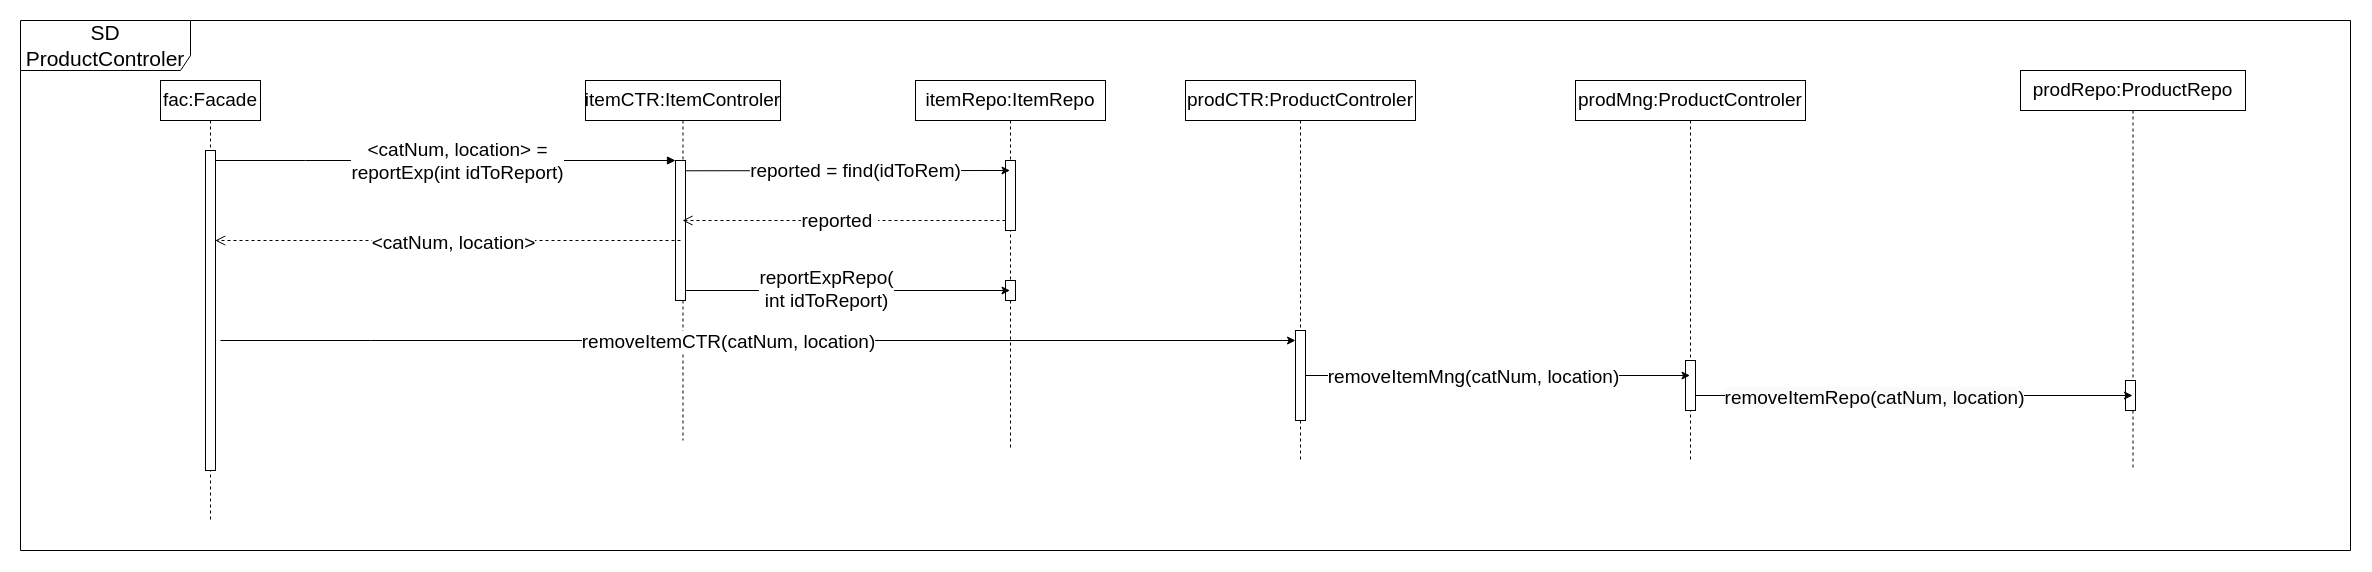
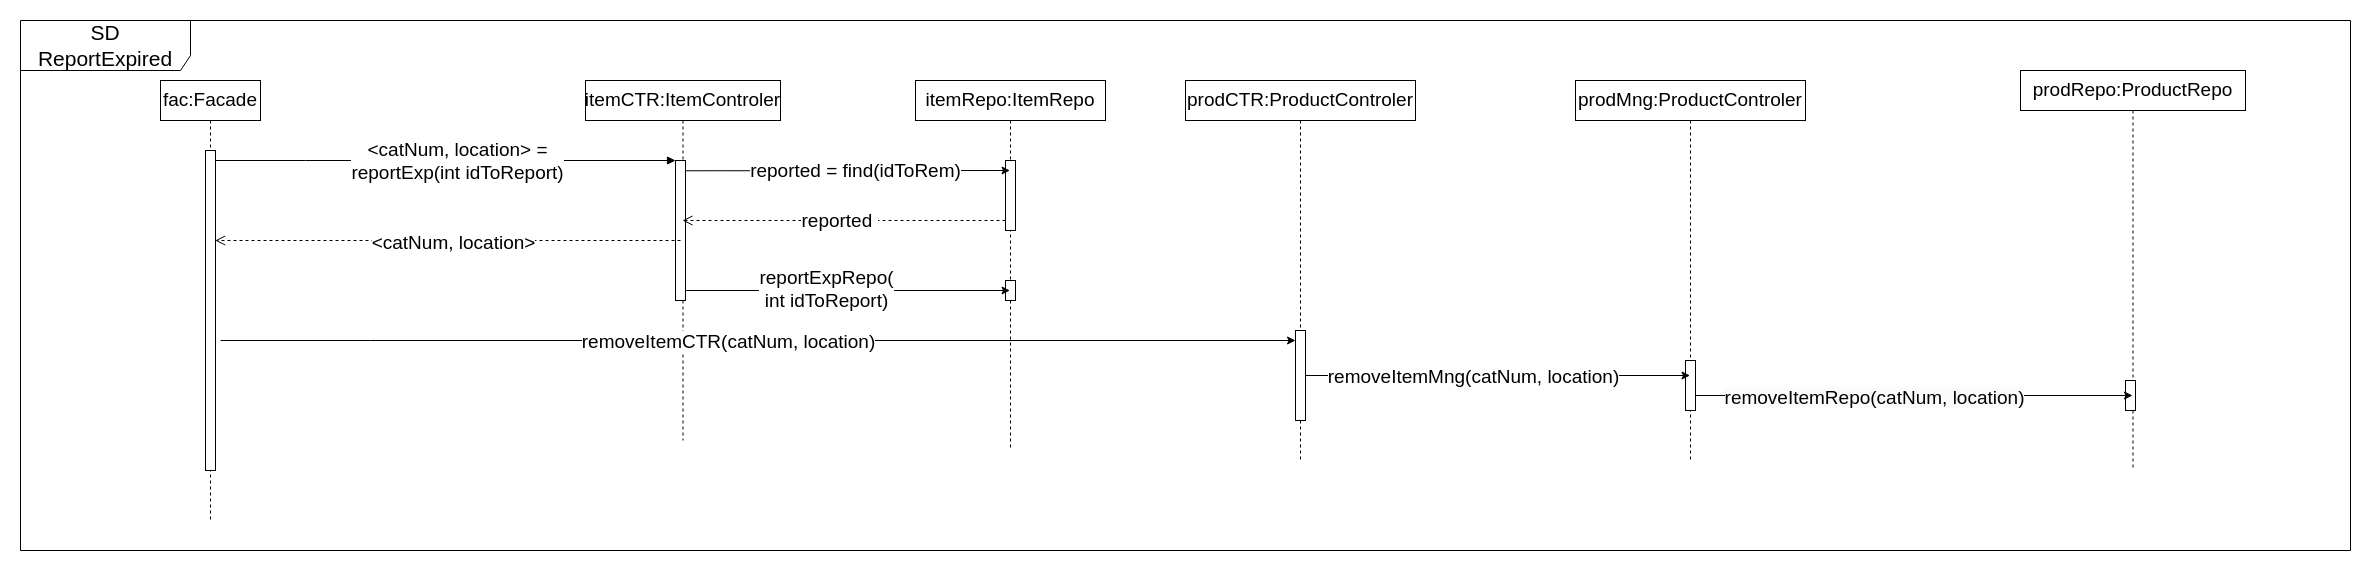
(106, 46) -> (106, 46)
